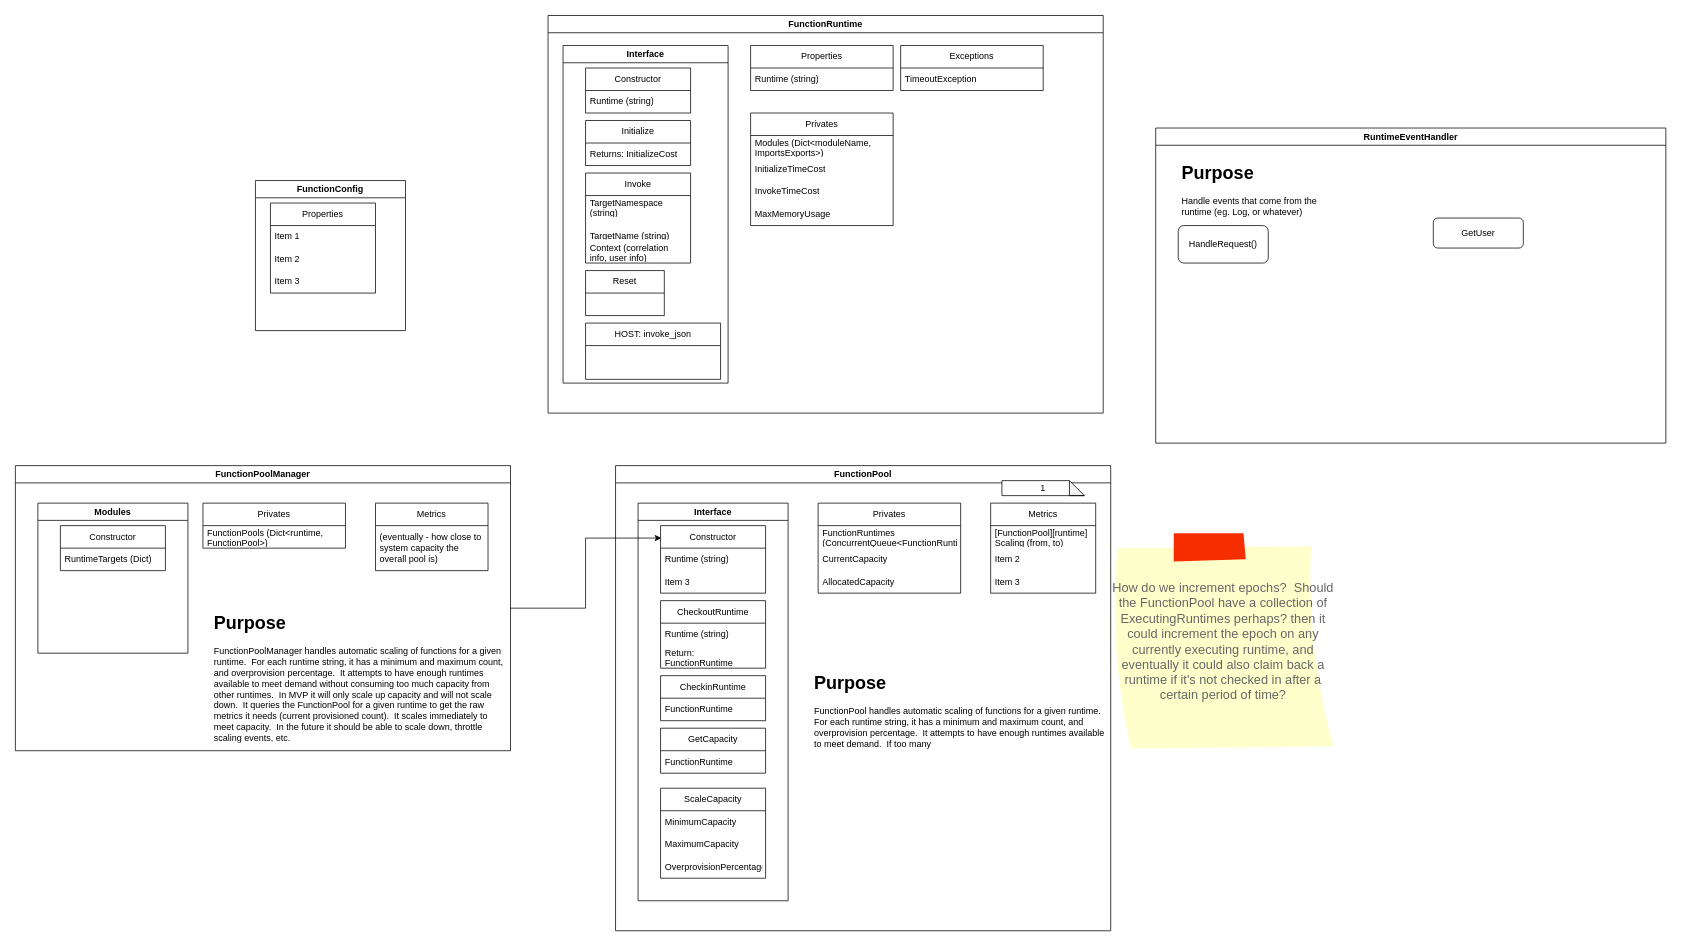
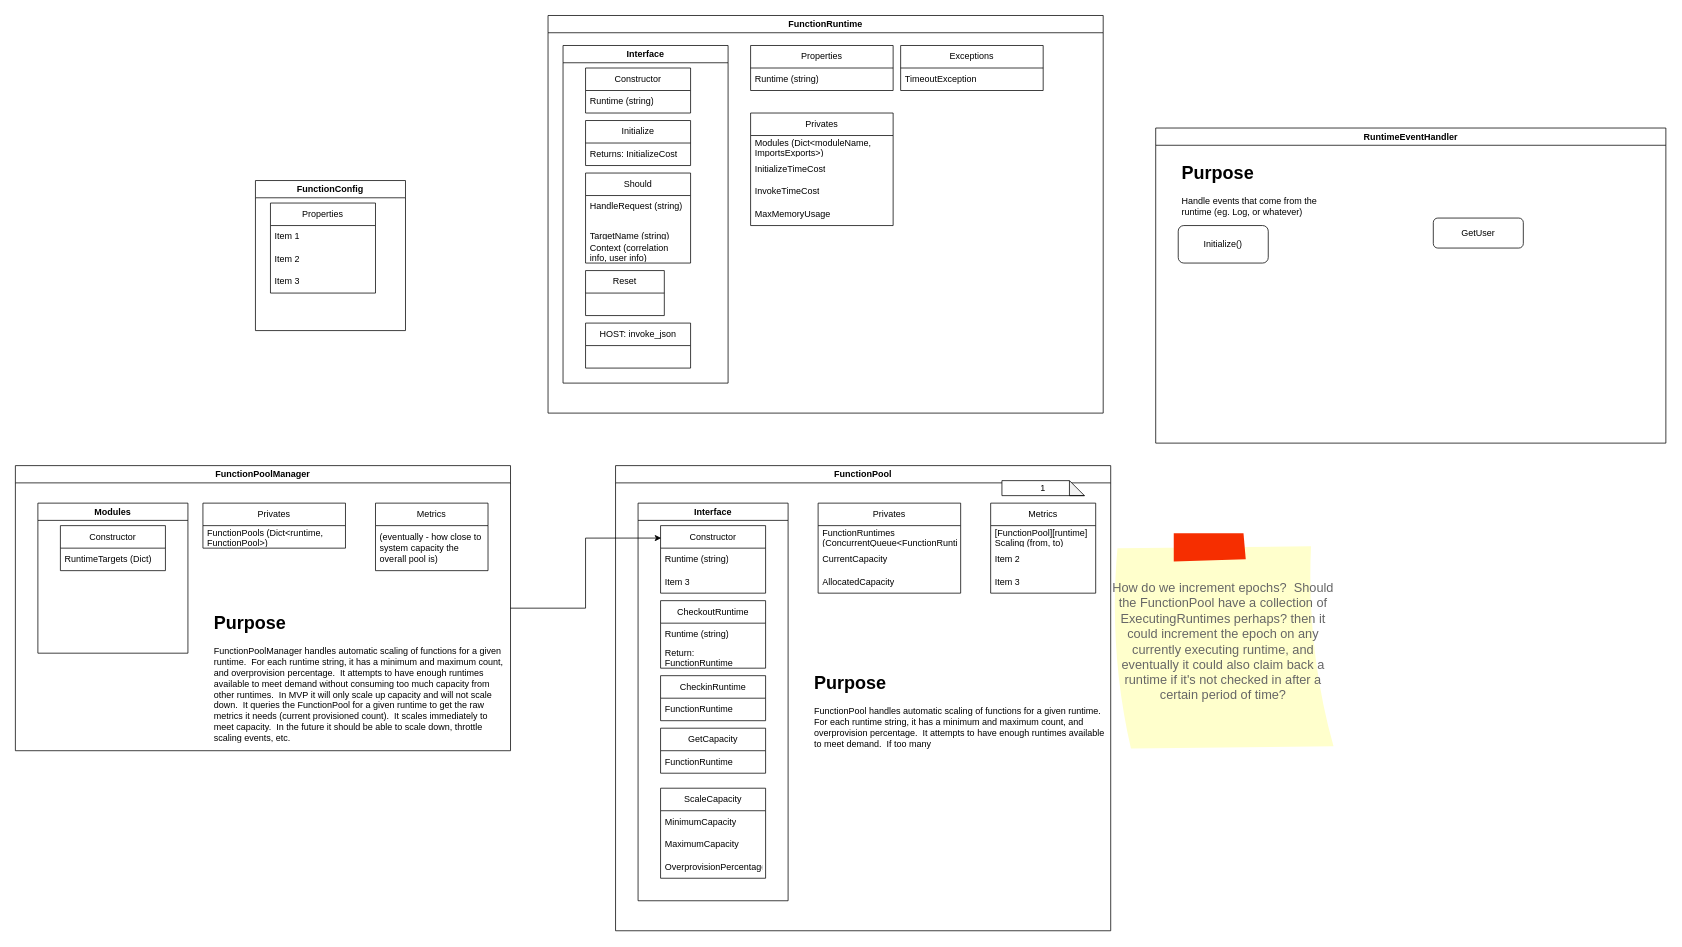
(638, 184) -> (638, 184)
(639, 207) -> (639, 207)
(1223, 244) -> (1223, 244)
(653, 351) -> (638, 345)
